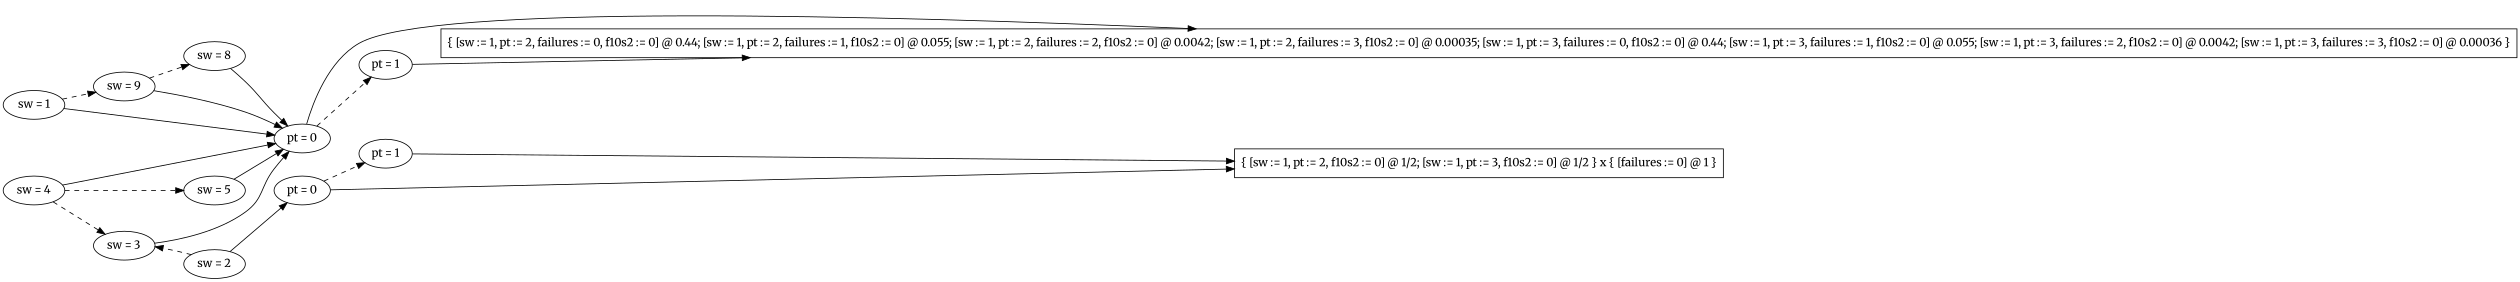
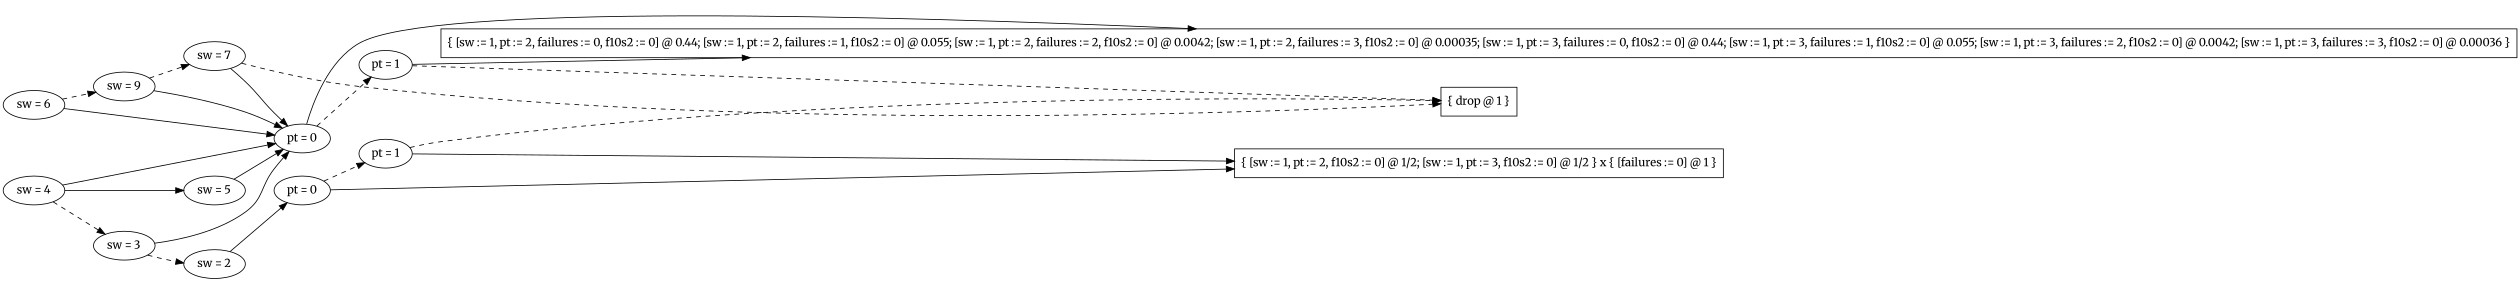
(215, 56) -> (215, 56)
none -> (1479, 102)
(34, 105) -> (34, 105)
(120, 190) -> (120, 190)
(177, 251) -> (162, 259)
